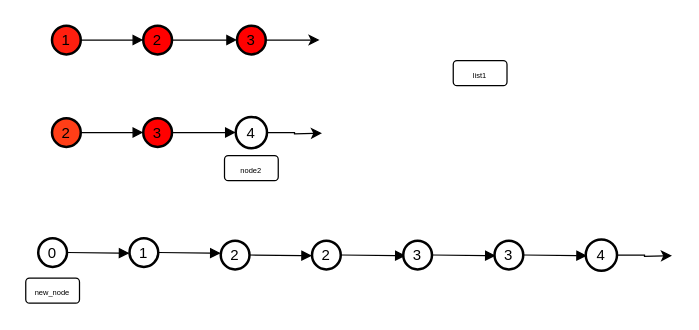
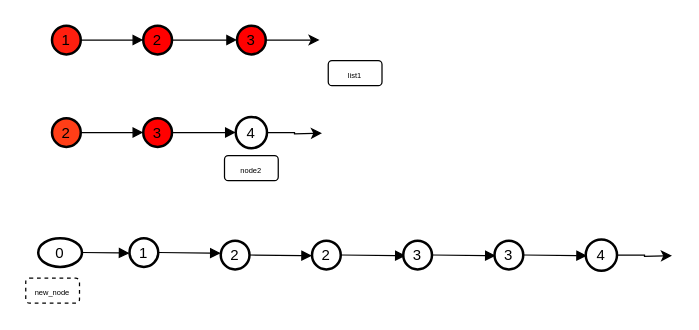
(480, 73) -> (355, 73)
(53, 253) -> (60, 253)
(53, 291) -> (53, 291)
